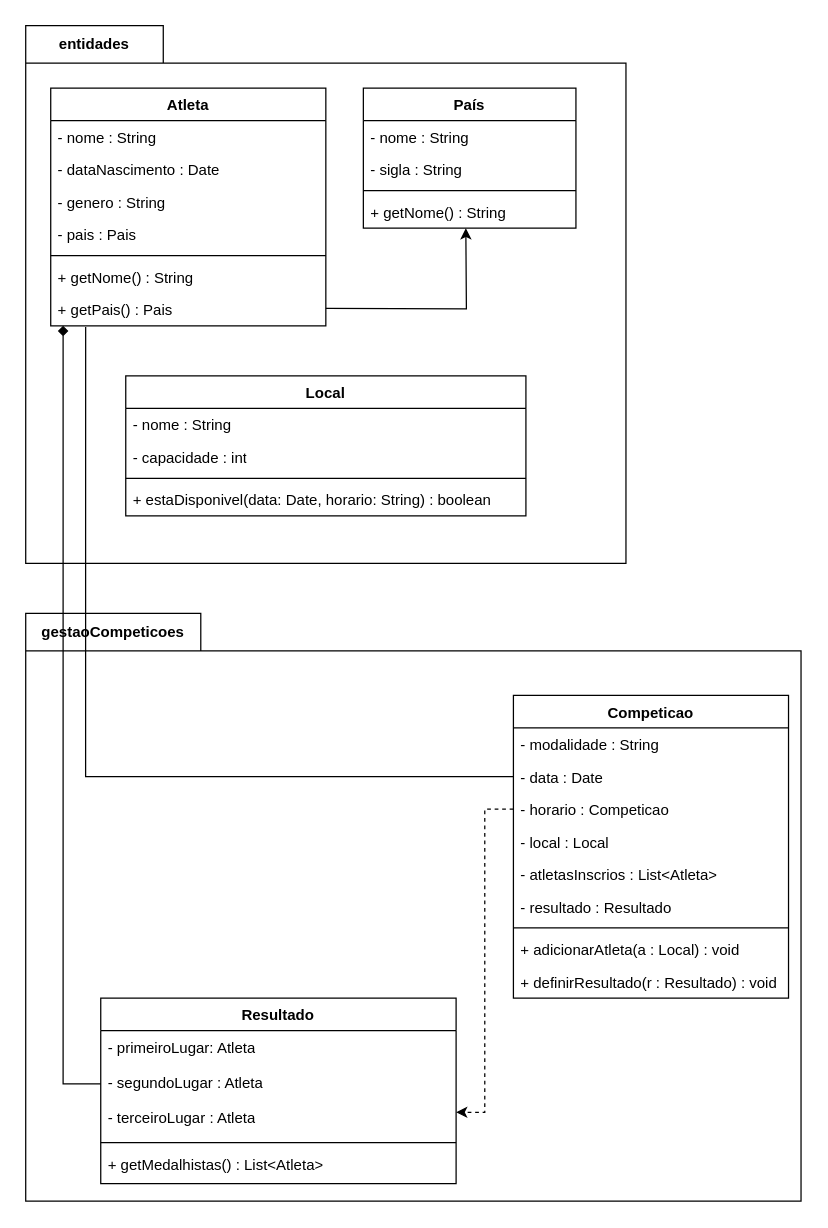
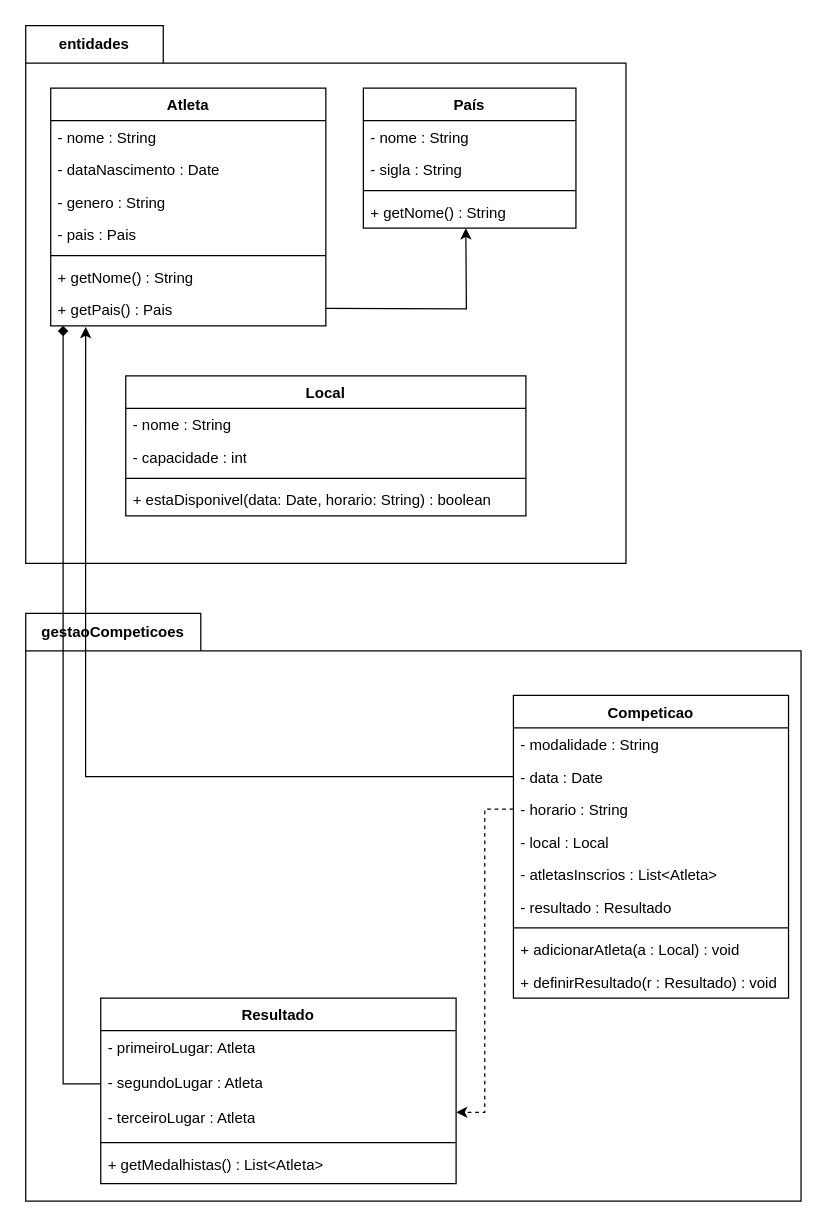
(86, 333) -> (86, 337)
(601, 811) -> (585, 811)
